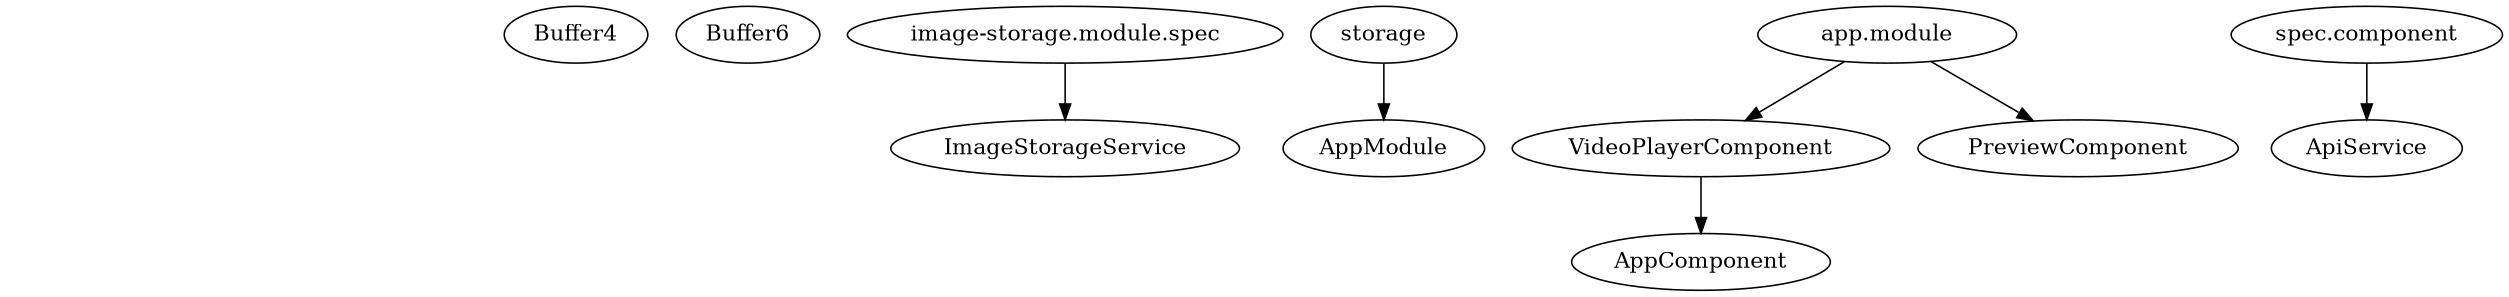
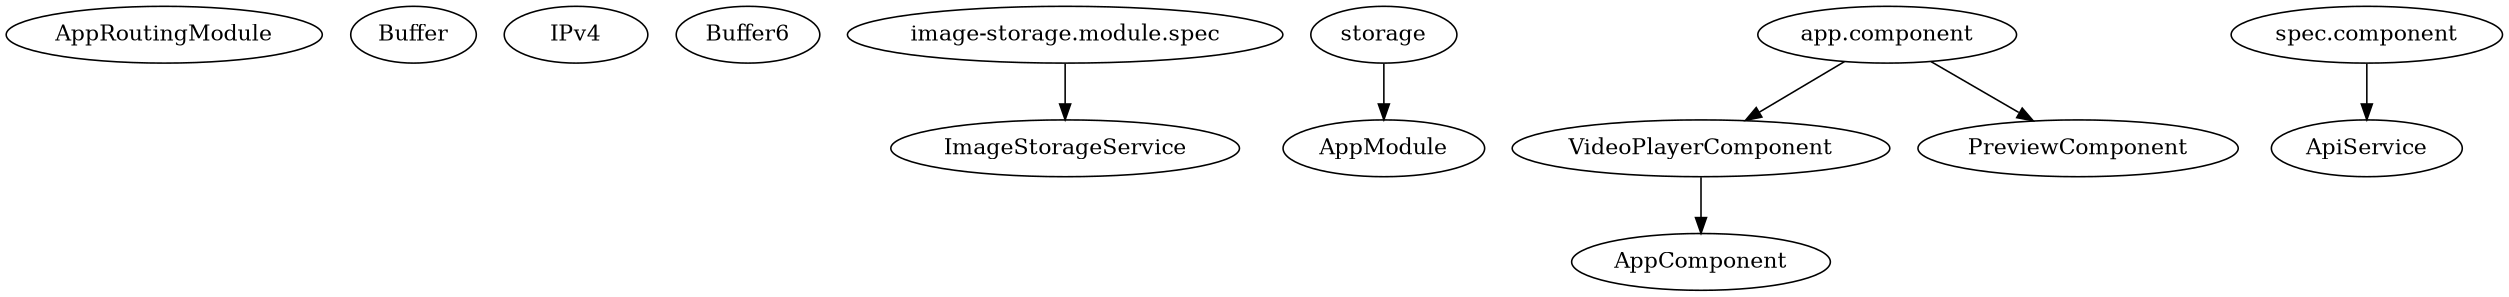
none -> (164, 35)
none -> (414, 35)
(576, 35) -> (576, 35)
(1887, 35) -> (1887, 35)
